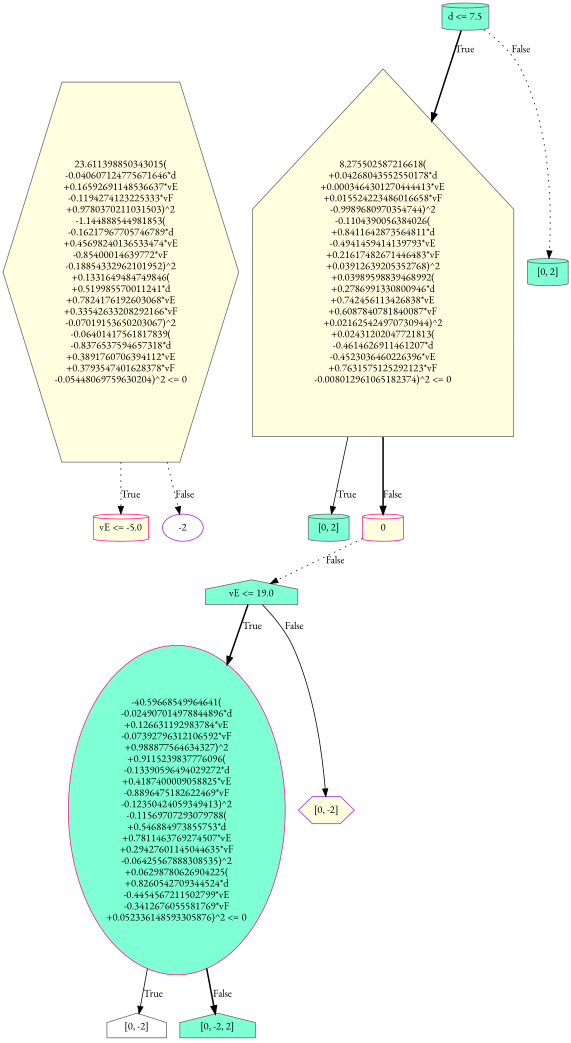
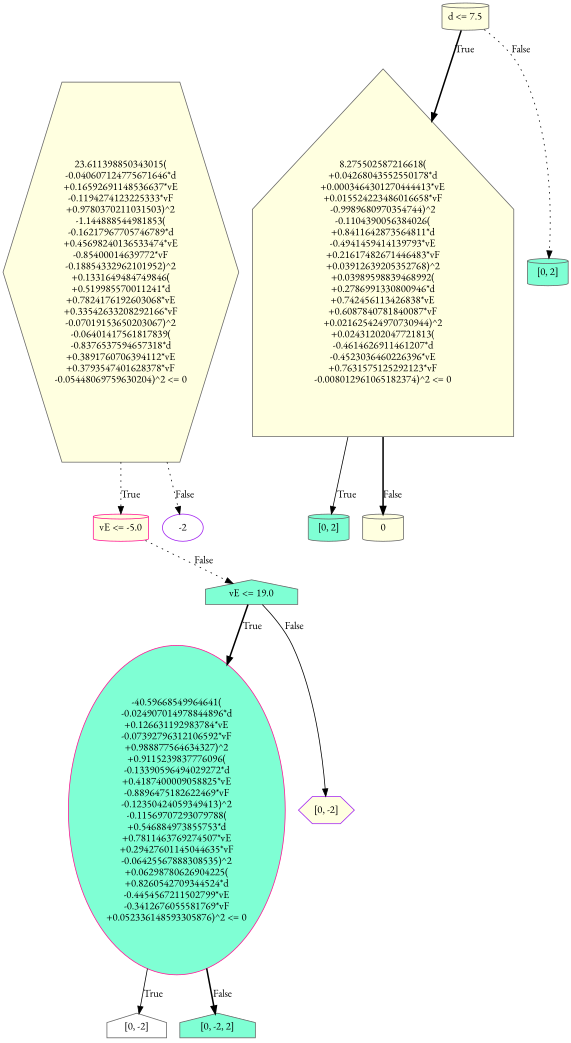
(465, 17) -> (465, 17)
(383, 528) -> (383, 528)
(320, 559) -> (186, 560)
